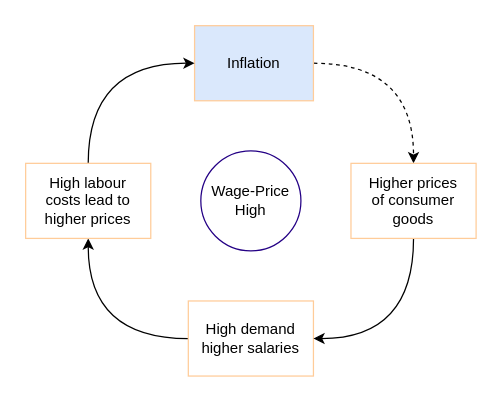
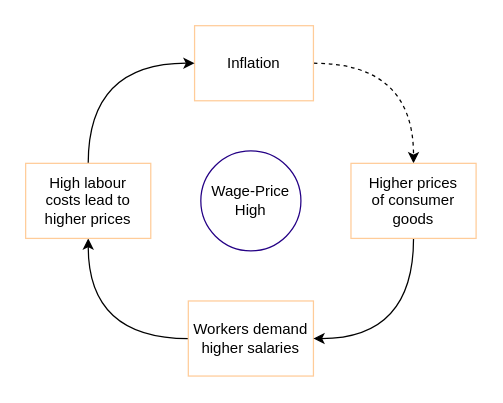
(254, 63) -> (254, 63)
(251, 338) -> (251, 338)
